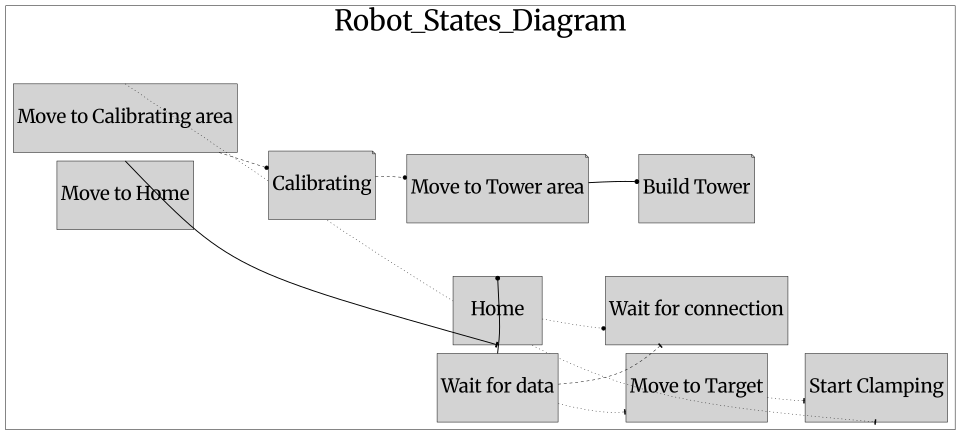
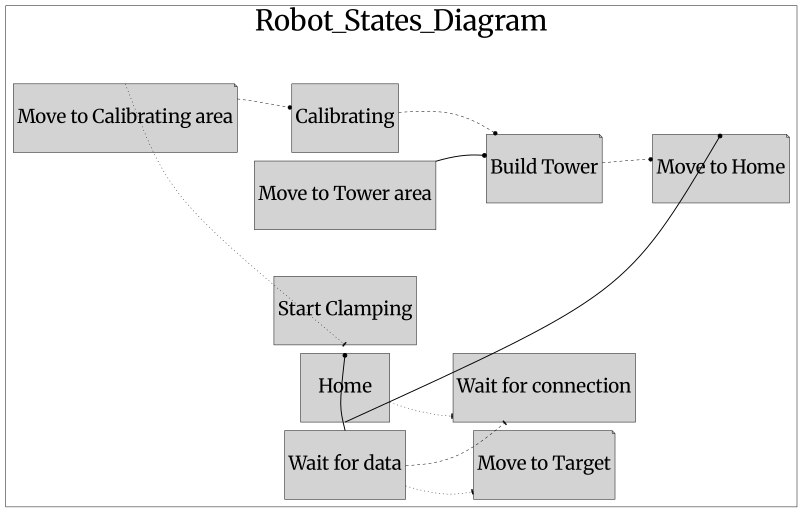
(125, 118) -> (125, 118)
none -> (625, 161)
(389, 177) -> (448, 113)
(322, 185) -> (345, 118)
(498, 189) -> (345, 195)
(125, 195) -> (721, 169)
(293, 284) -> (562, 317)
(572, 324) -> (420, 411)
(697, 388) -> (544, 465)
(785, 399) -> none
